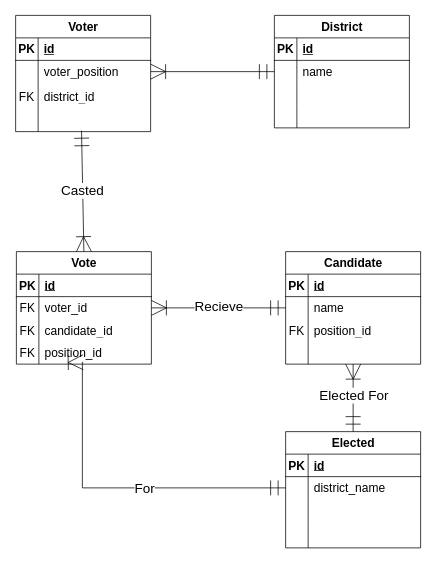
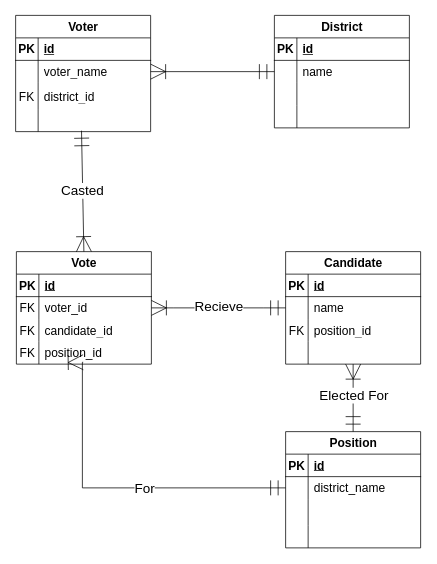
(88, 72) -> (77, 72)
(353, 443) -> (353, 443)
